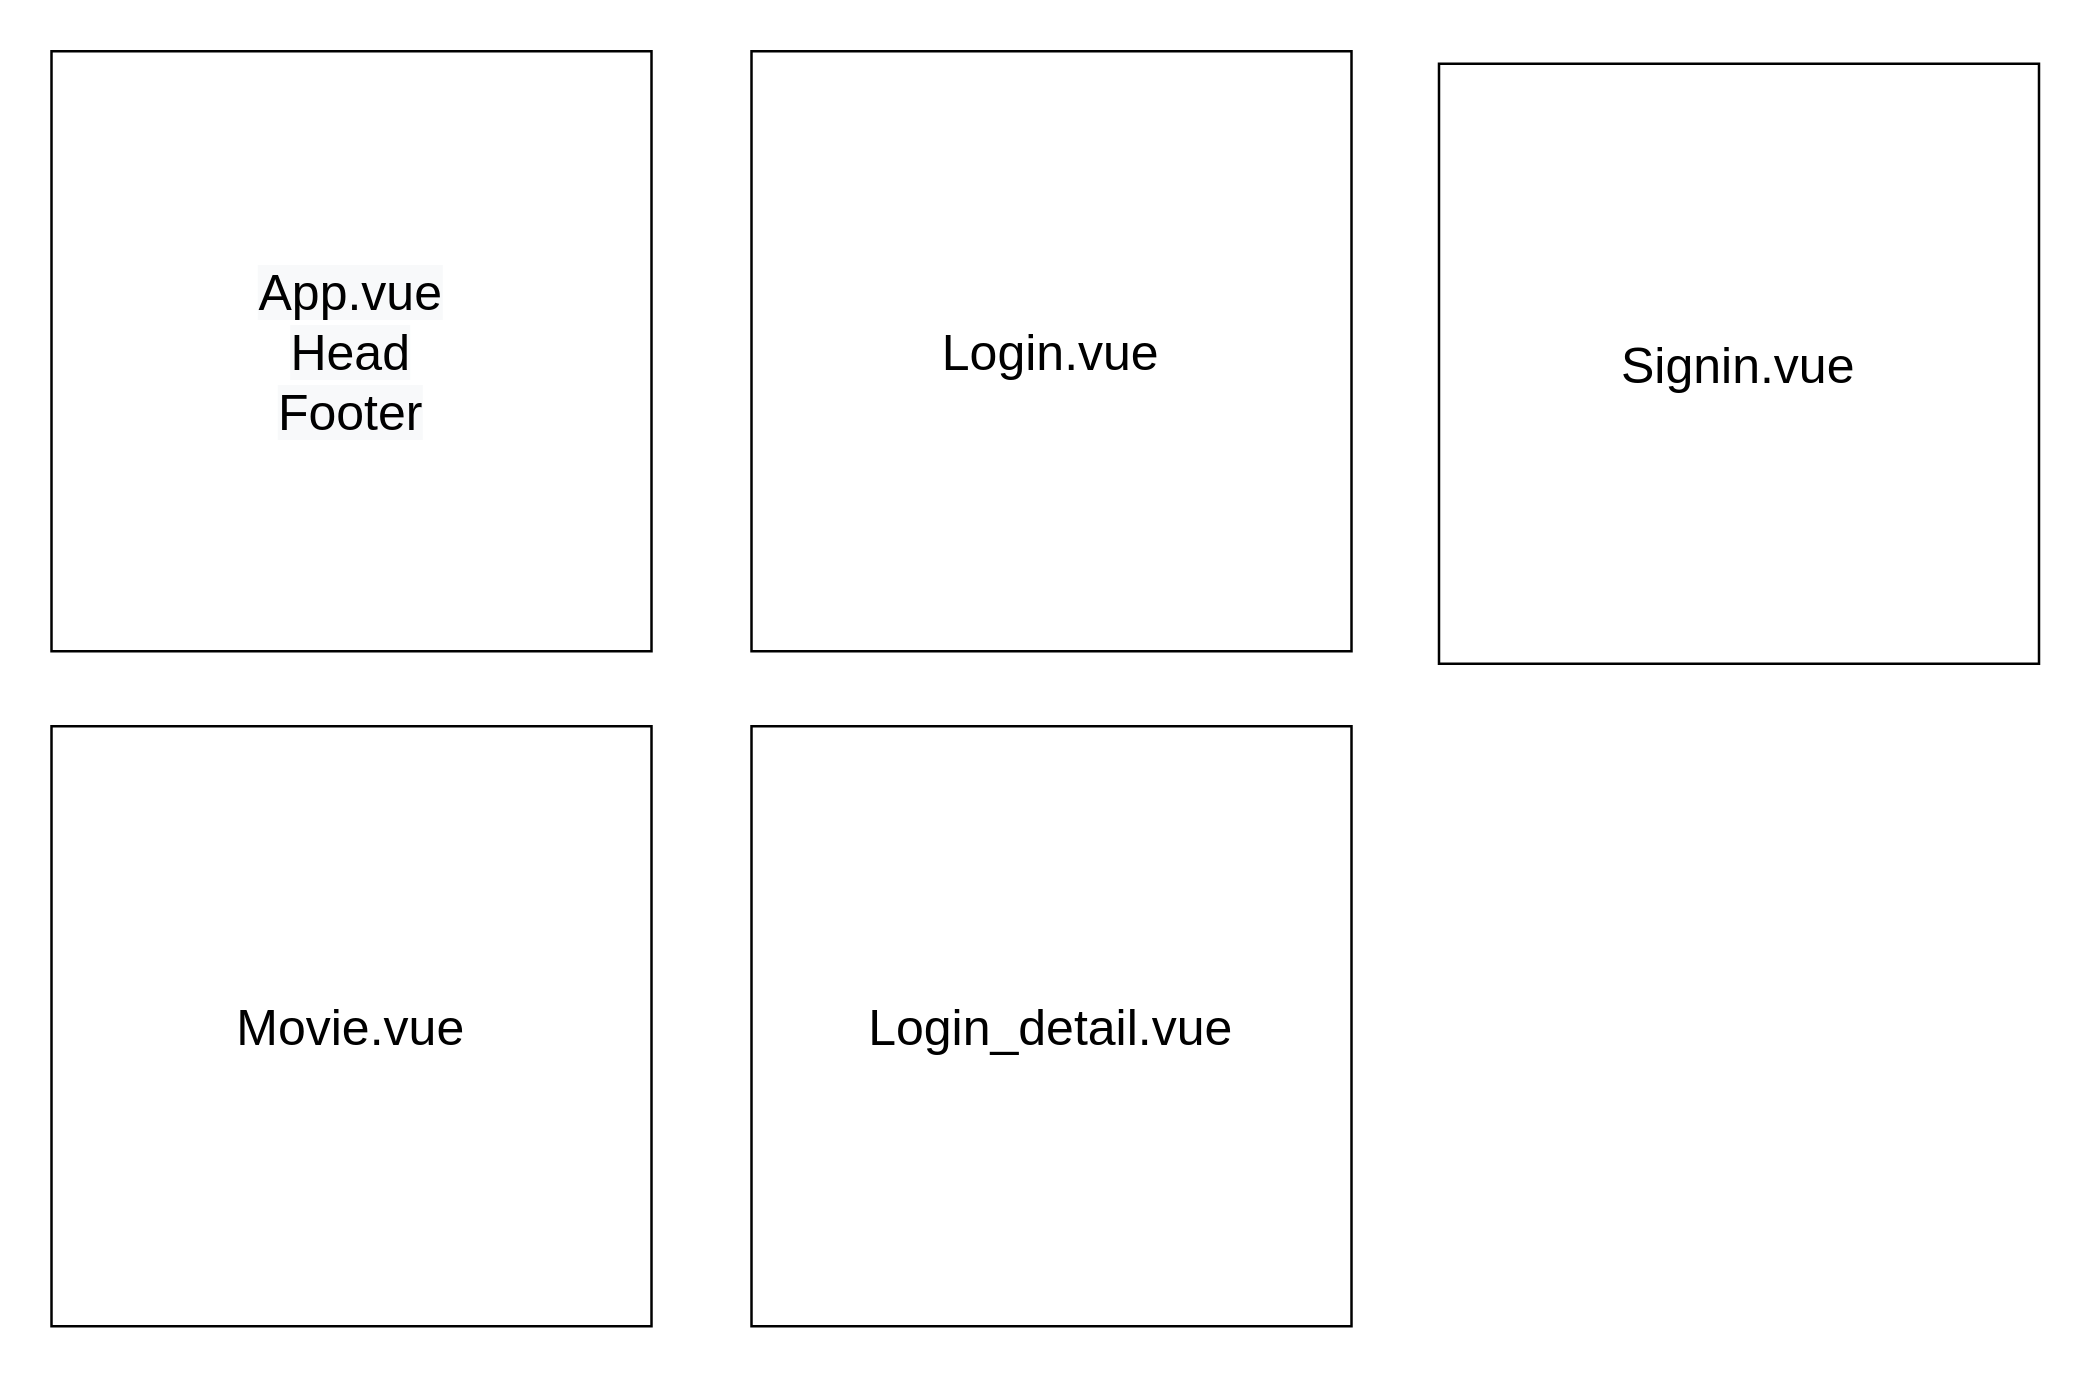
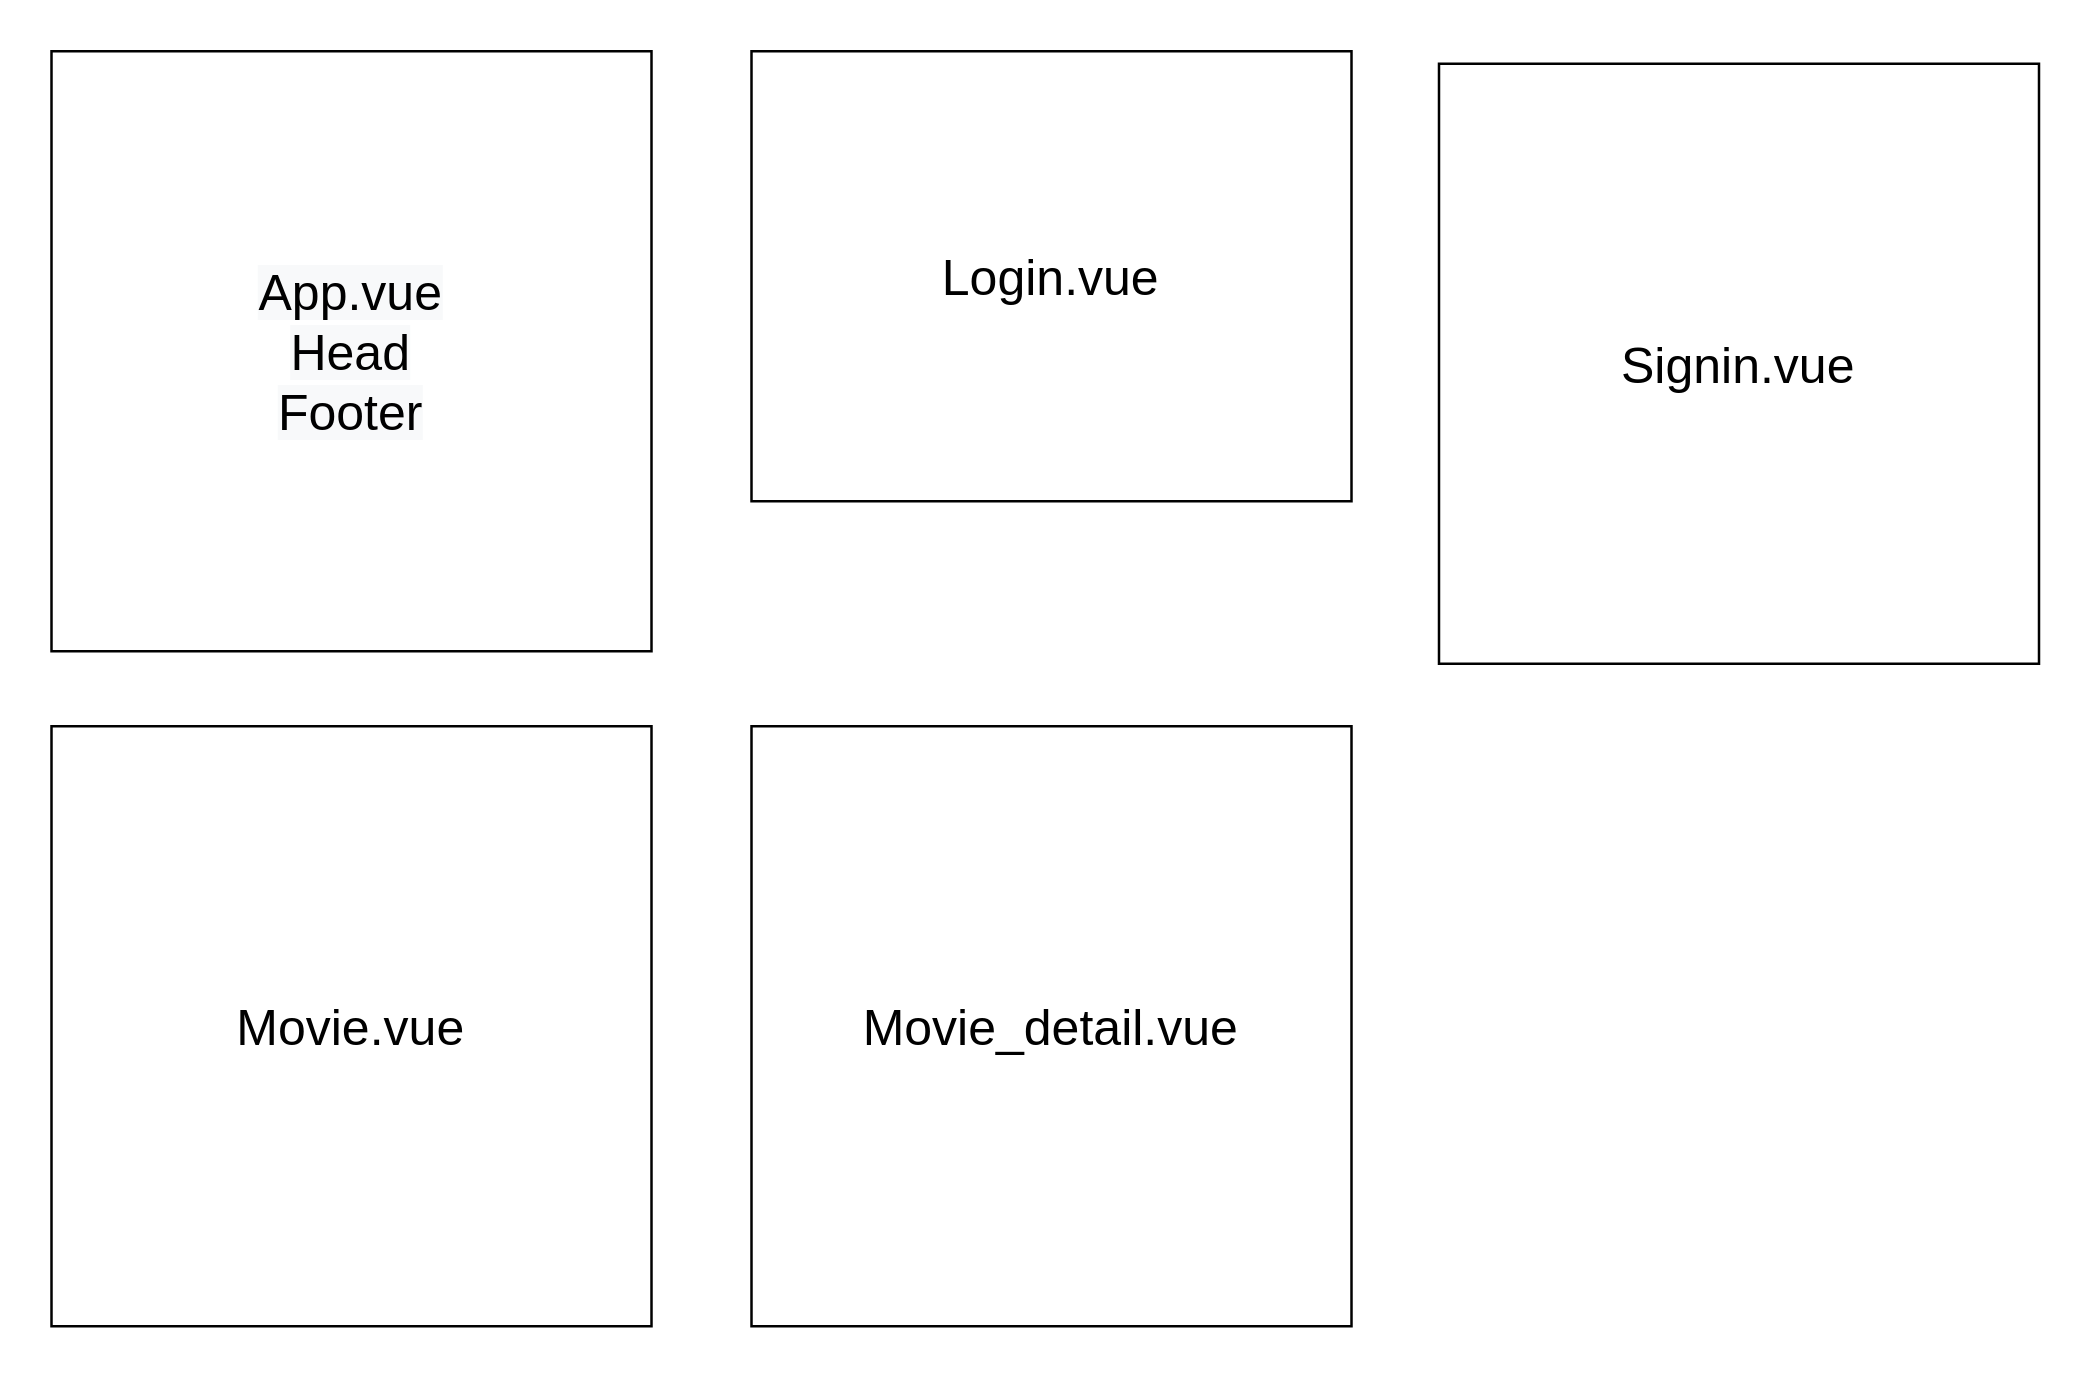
(1051, 351) -> (1051, 276)
(1051, 1026) -> (1051, 1026)
